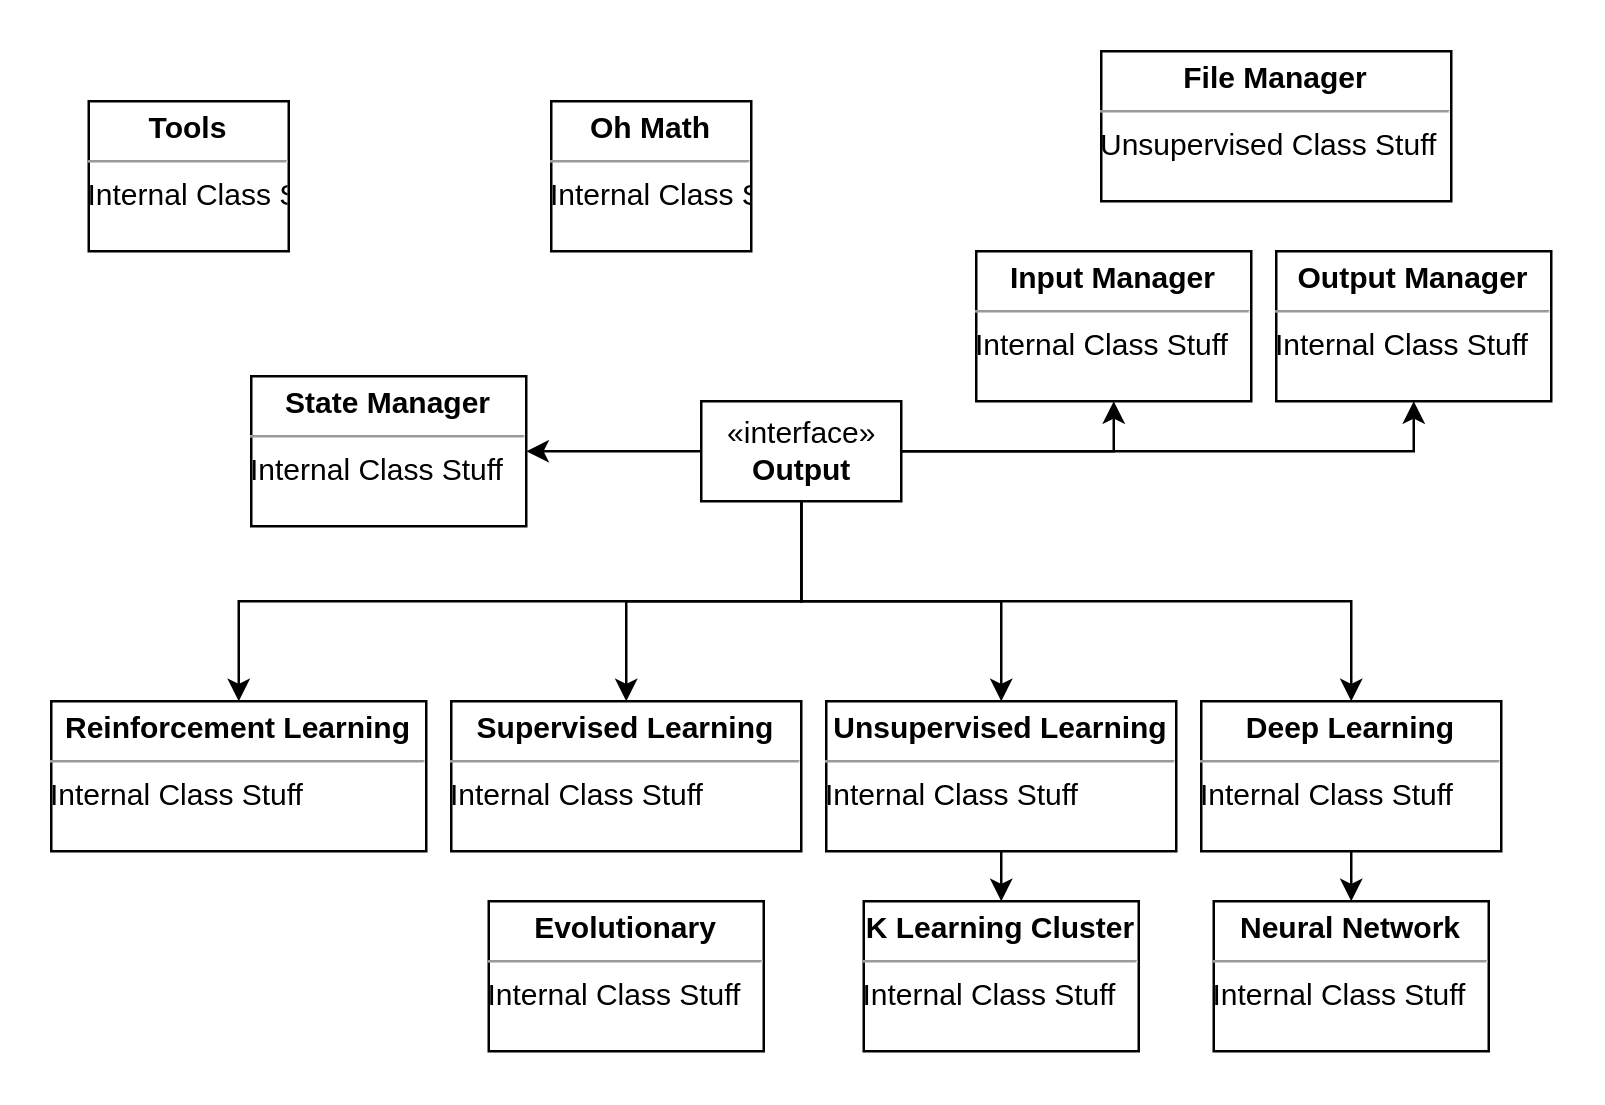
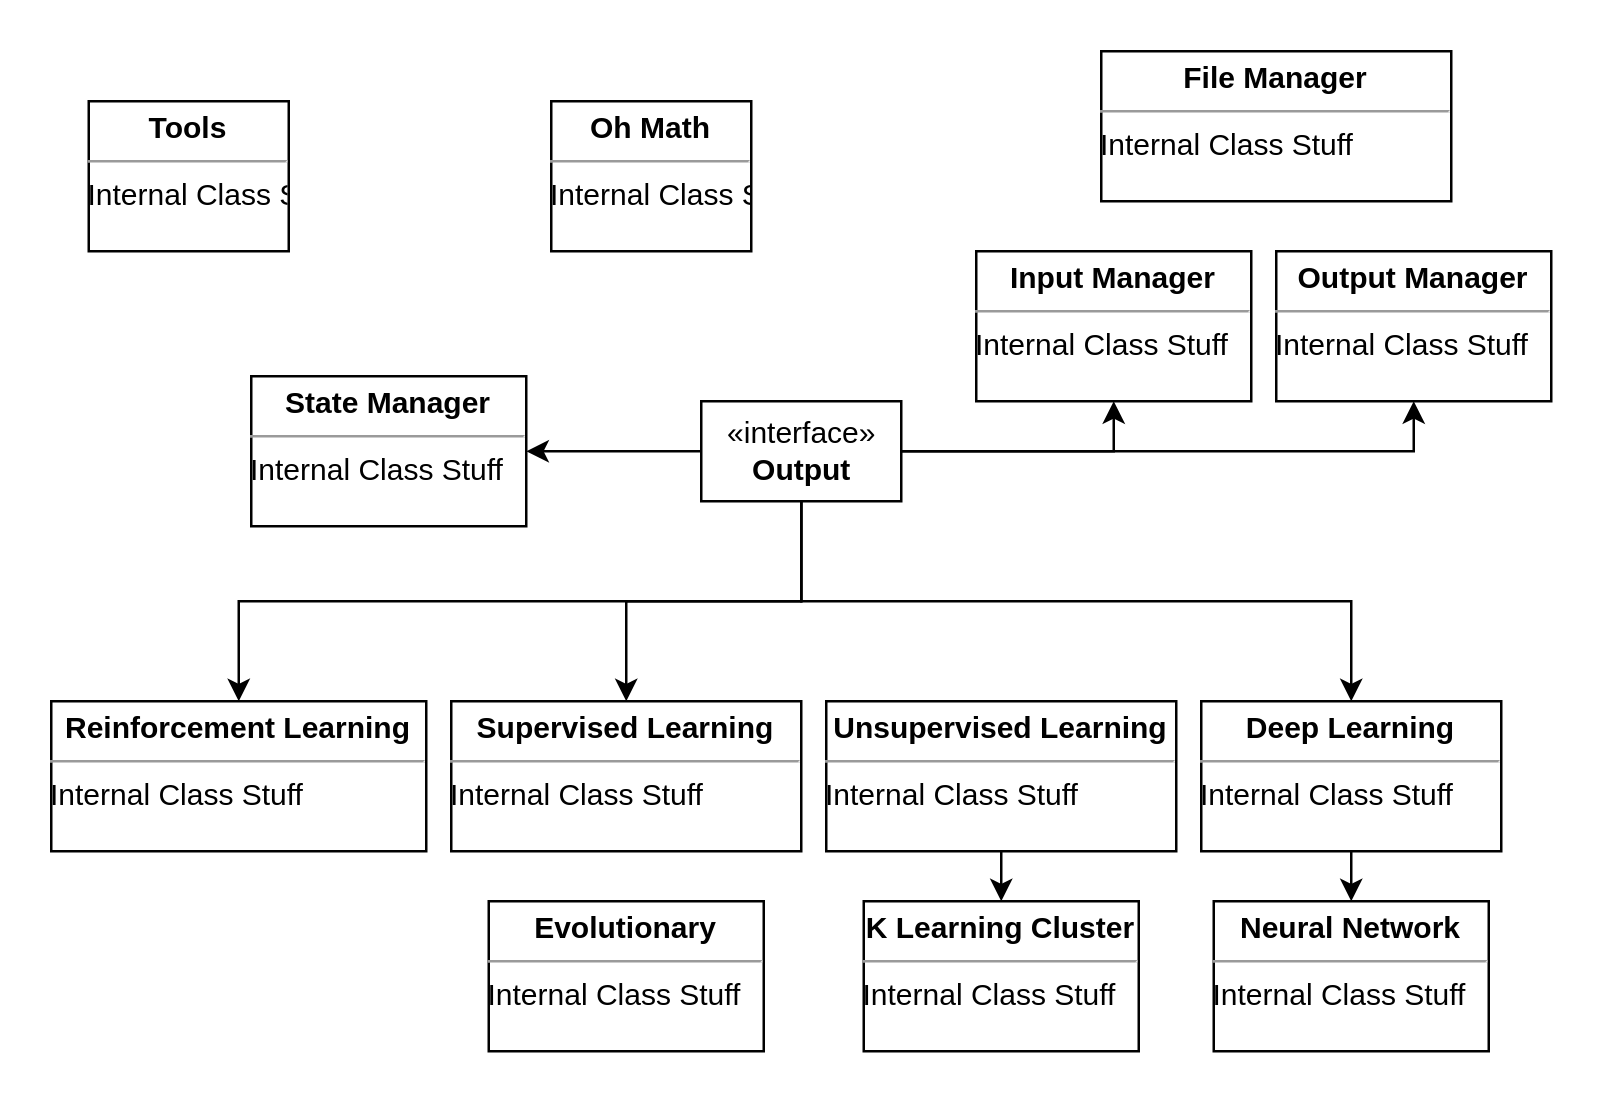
(1287, 87) -> (1254, 87)
(1001, 645) -> none
